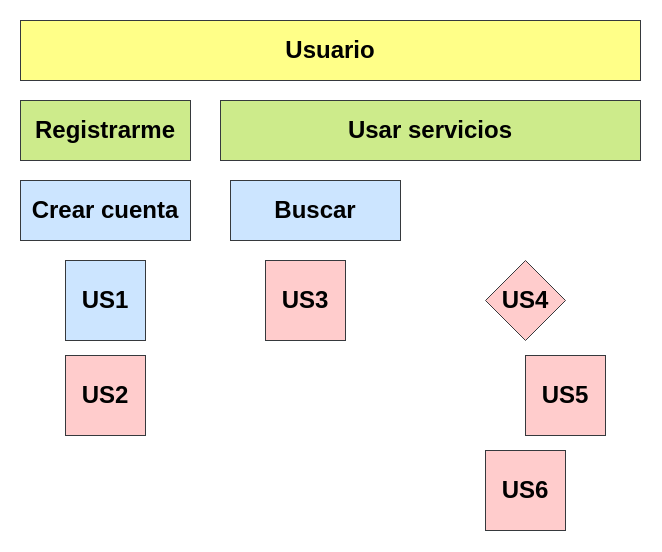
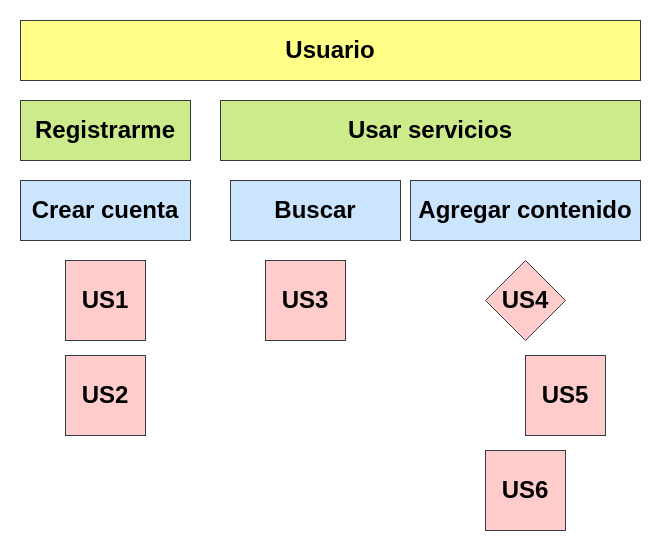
none -> (526, 211)
(106, 301) -> (106, 301)
